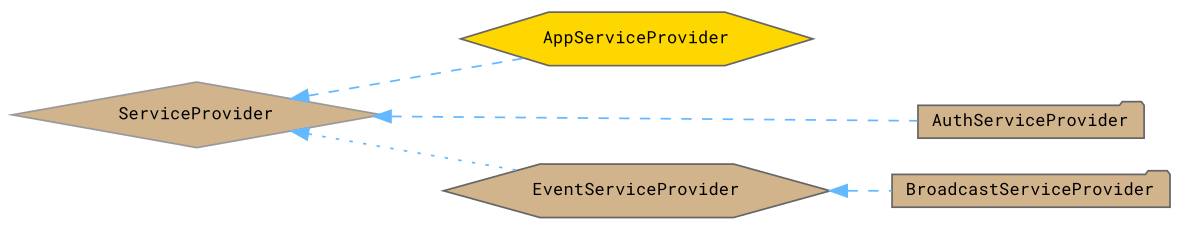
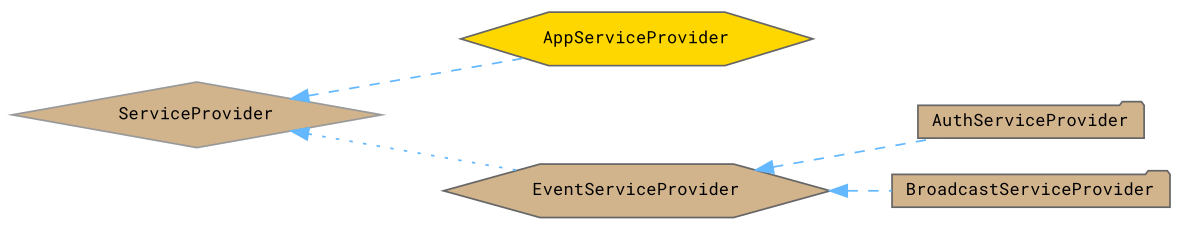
(654, 119) -> (855, 153)
